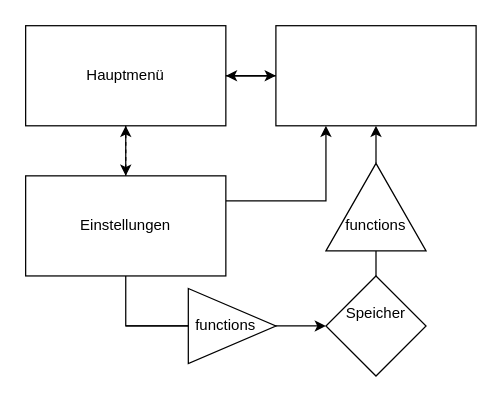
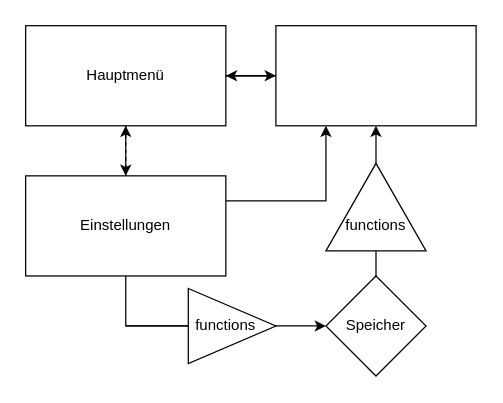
(376, 313) -> (376, 326)
